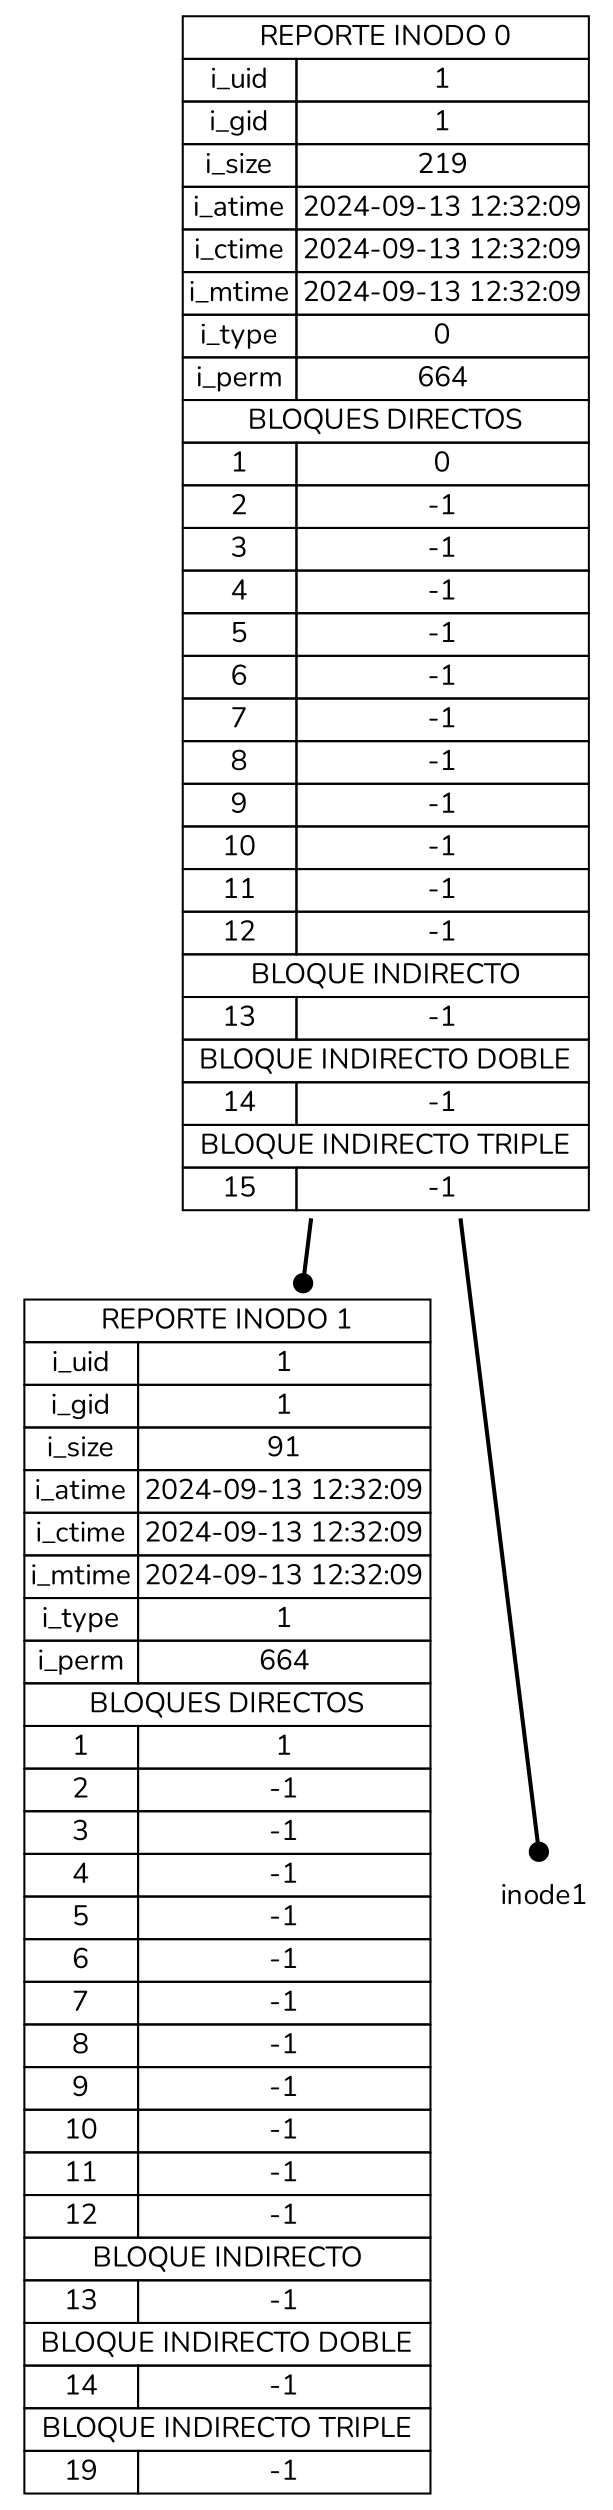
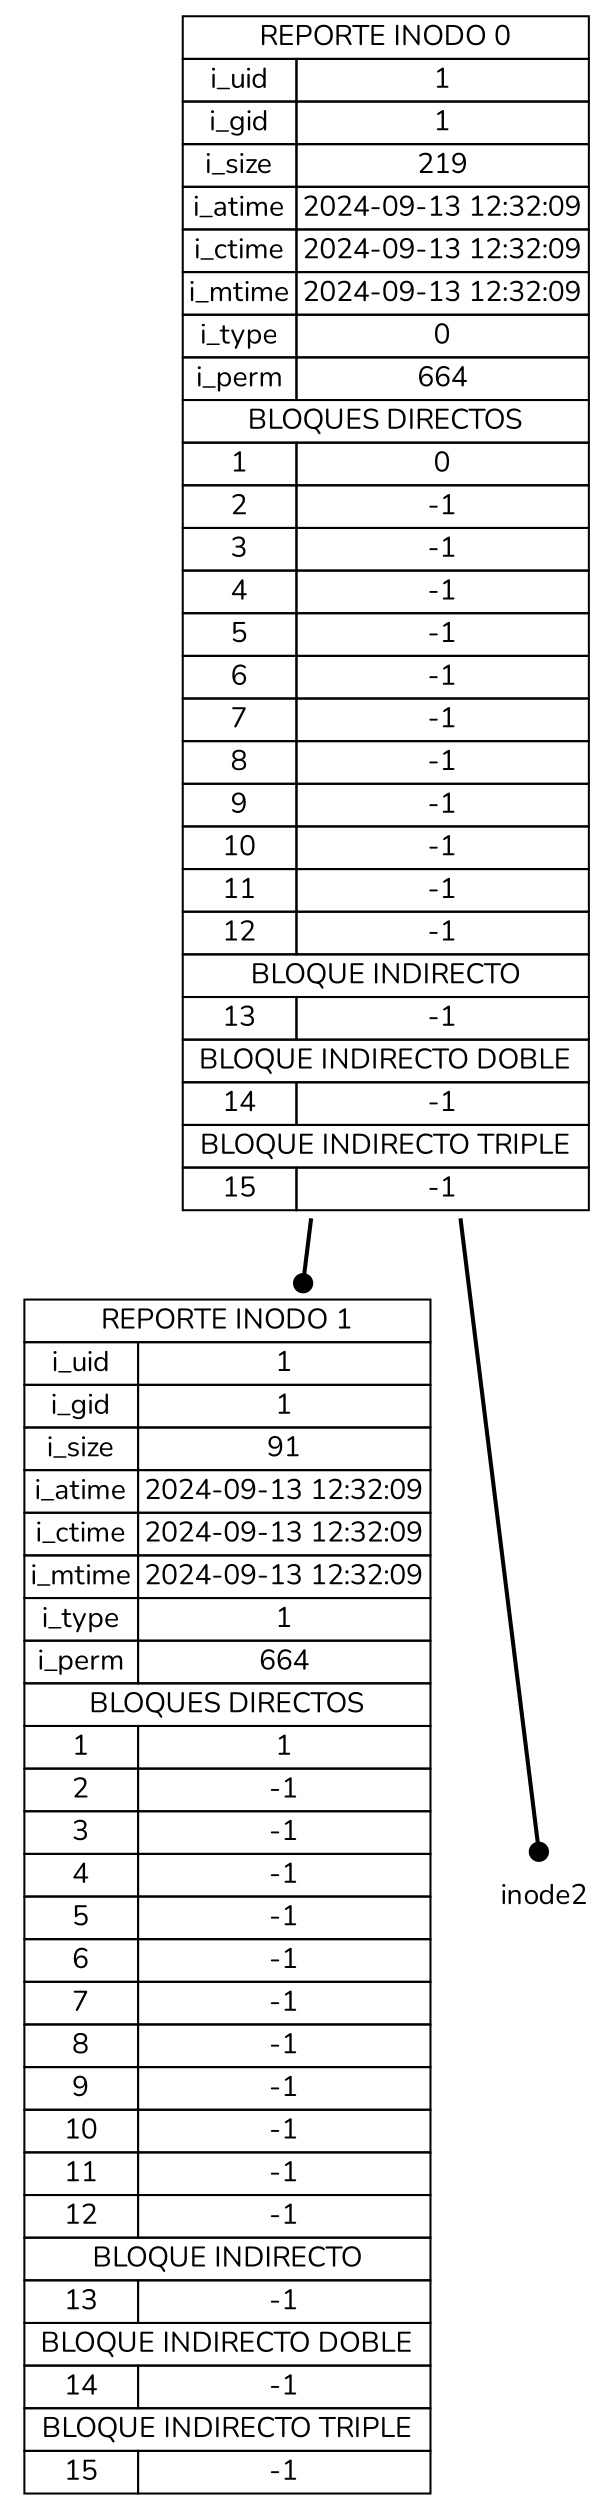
(544, 1897) -> (544, 1897)
(81, 2471) -> (81, 2471)
